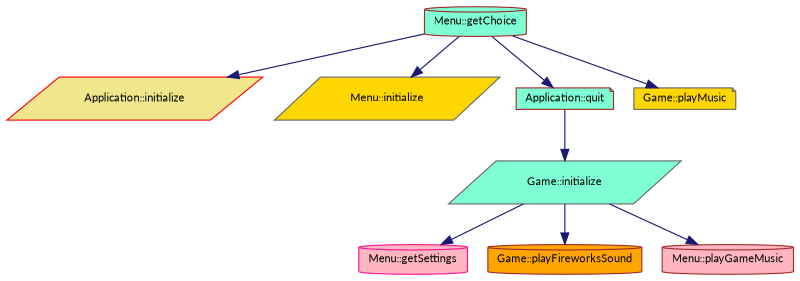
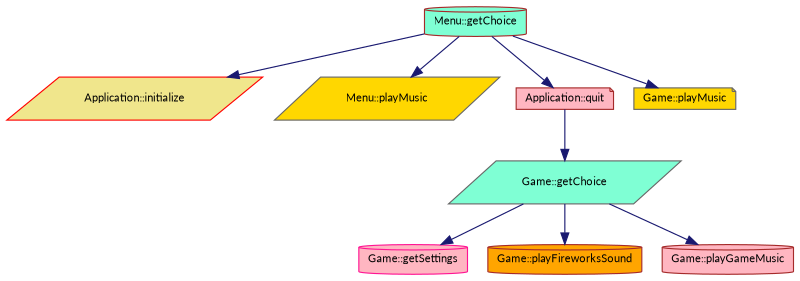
(387, 99) -> (387, 99)
(565, 99) -> (565, 99)
(565, 182) -> (565, 182)
(413, 259) -> (413, 259)
(728, 259) -> (728, 259)
